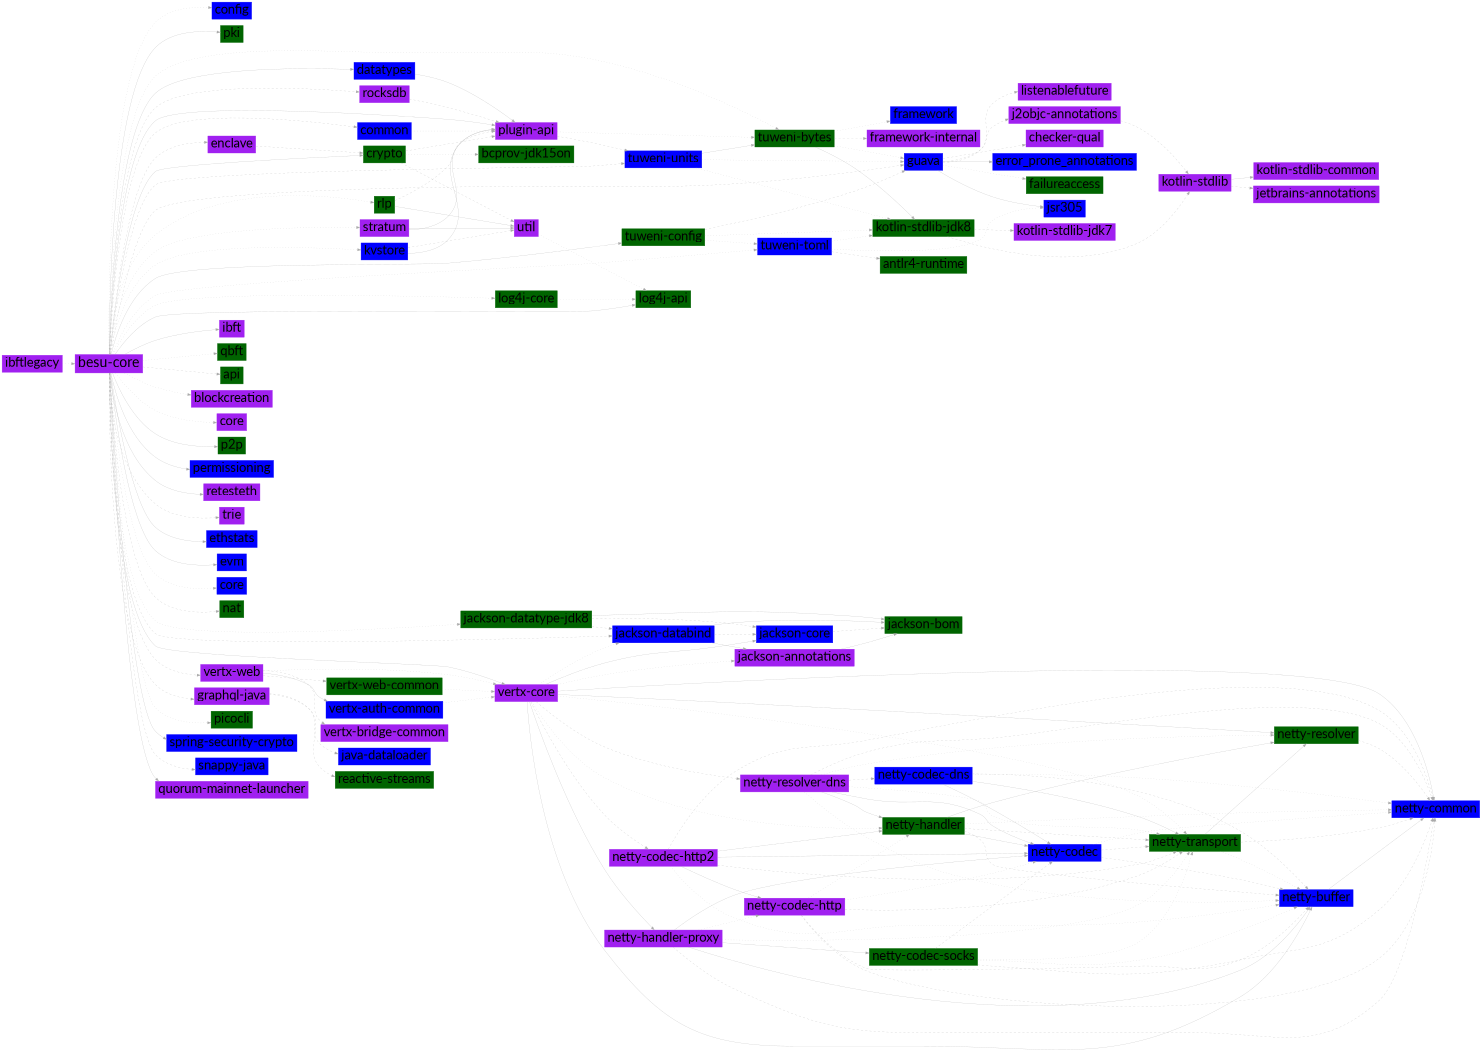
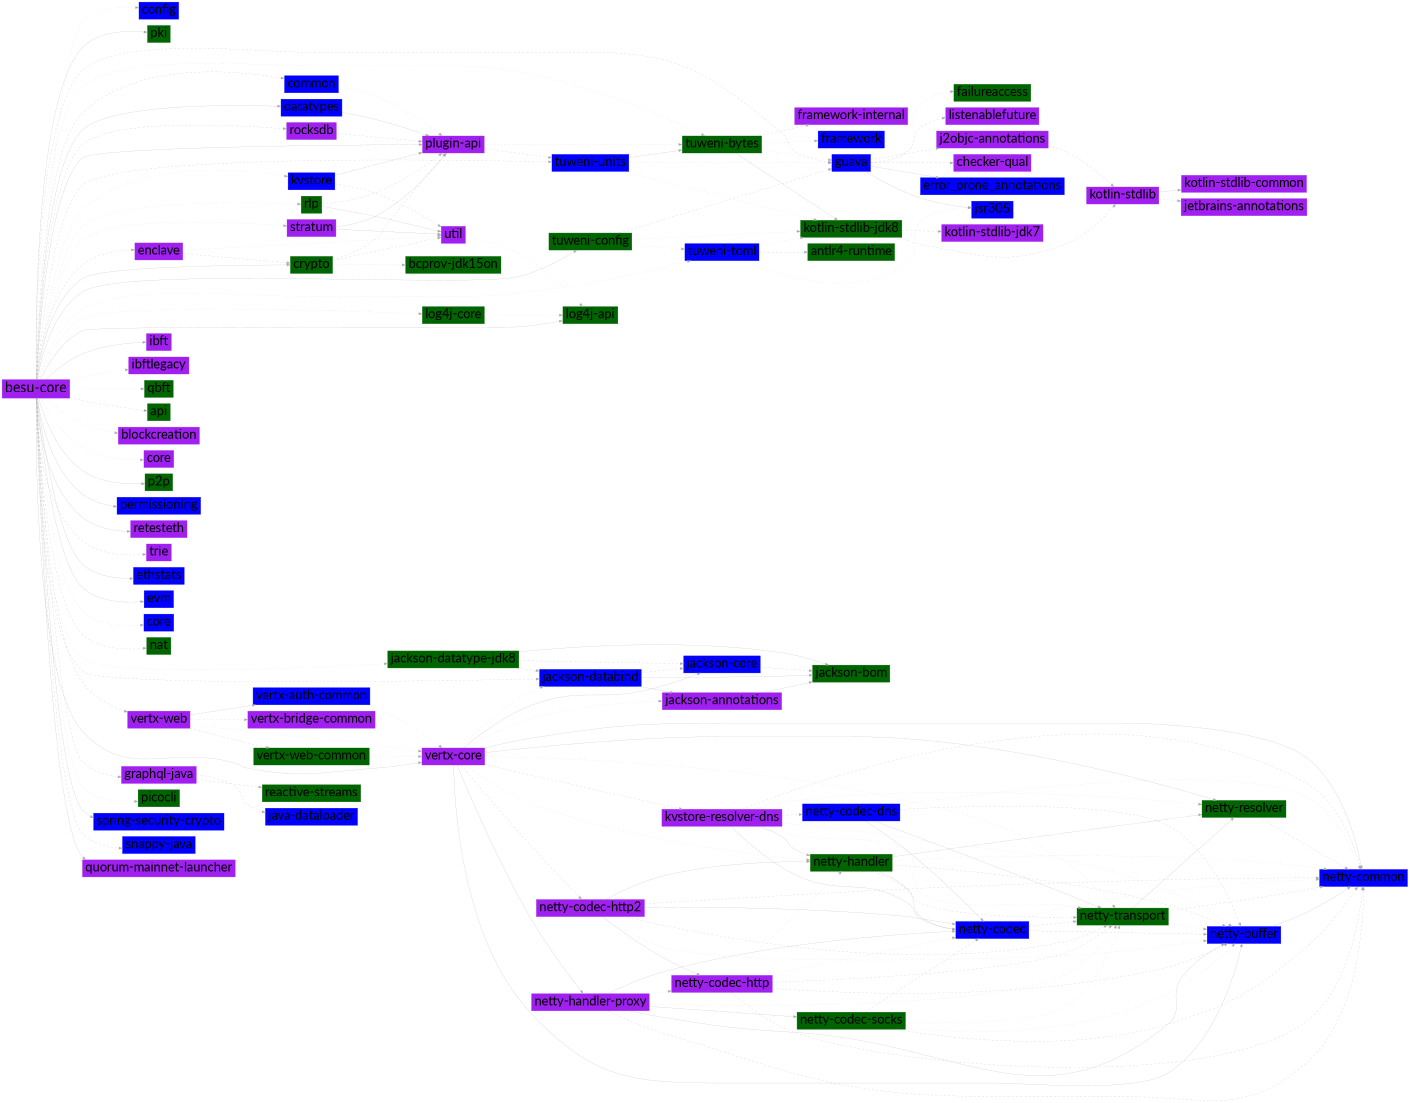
none -> (310, 243)
(67, 364) -> (97, 374)
(795, 783) -> (722, 818)
